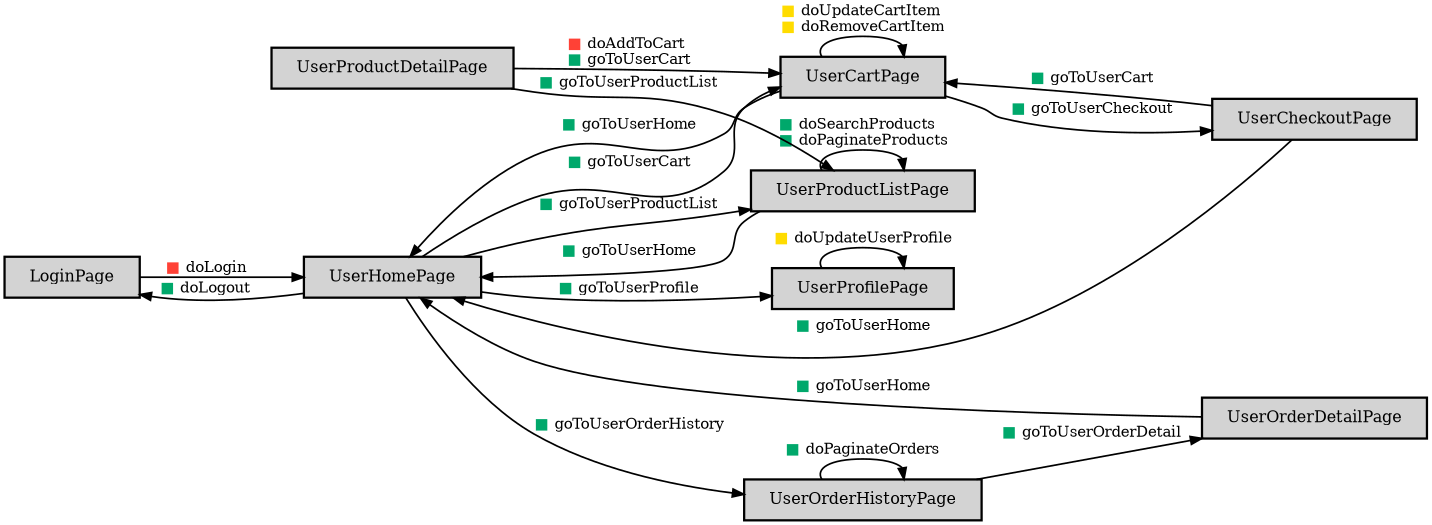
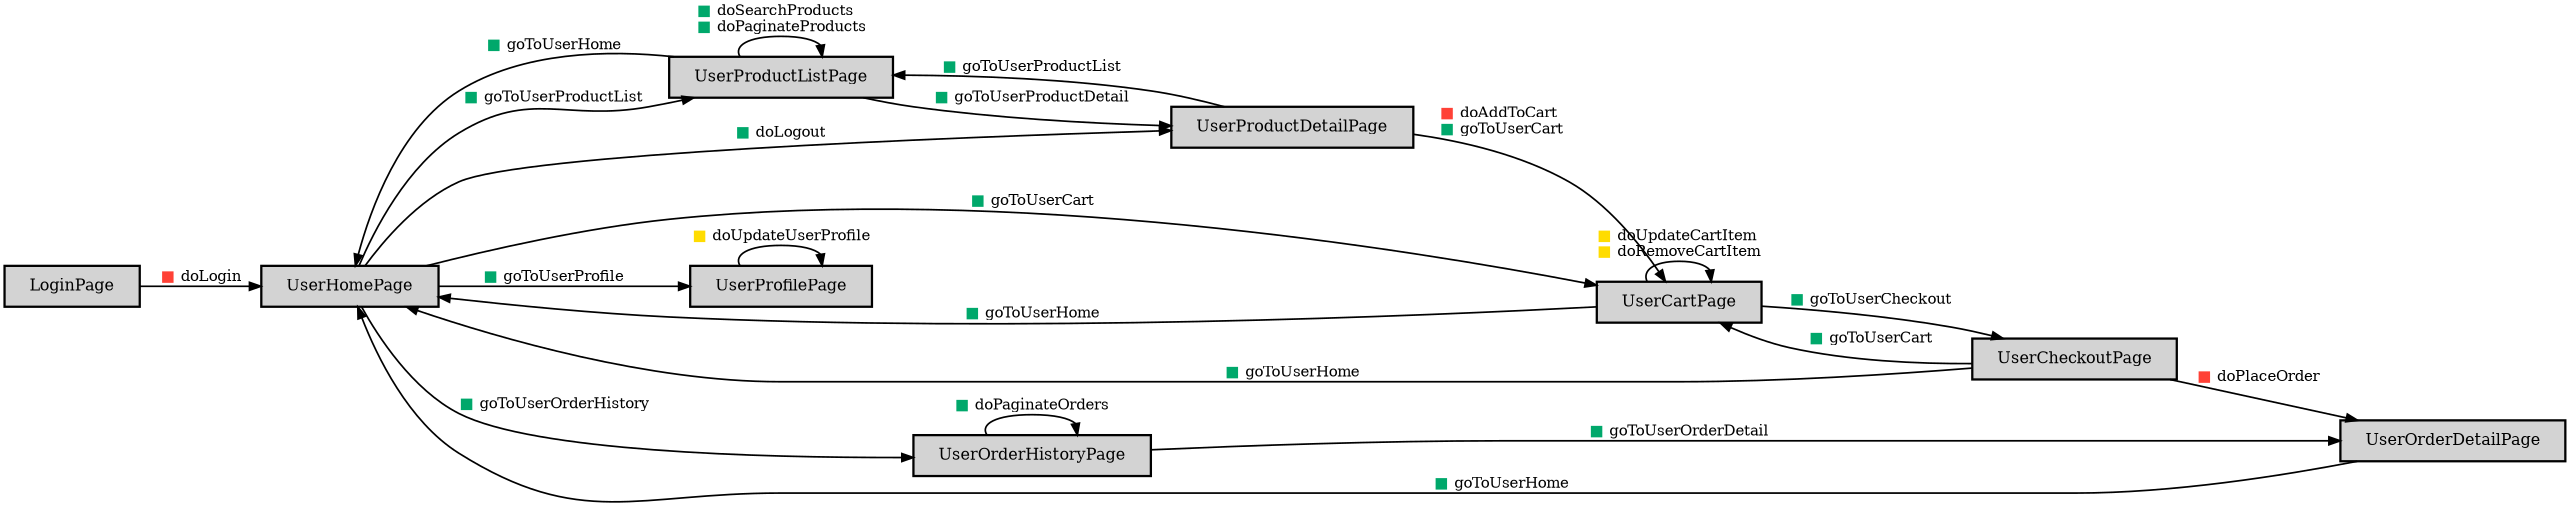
none -> (1011, 117)
(227, 300) -> (745, 149)
none -> (2258, 399)
